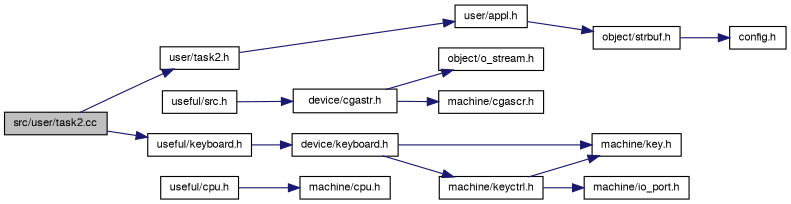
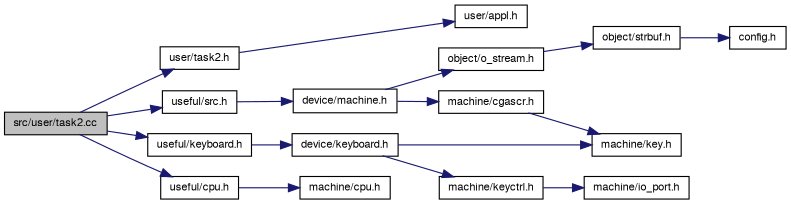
(554, 26) -> (563, 49)
(345, 101) -> (345, 101)
none -> (129, 113)
none -> (120, 154)
(558, 168) -> (558, 122)
